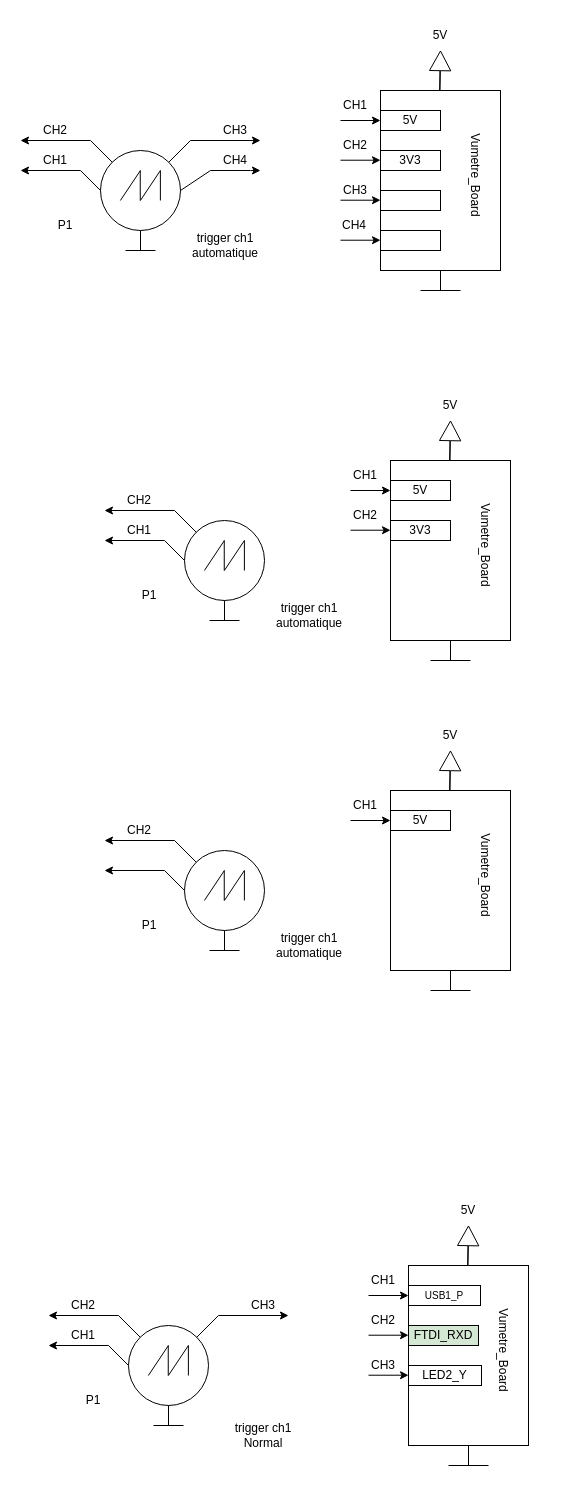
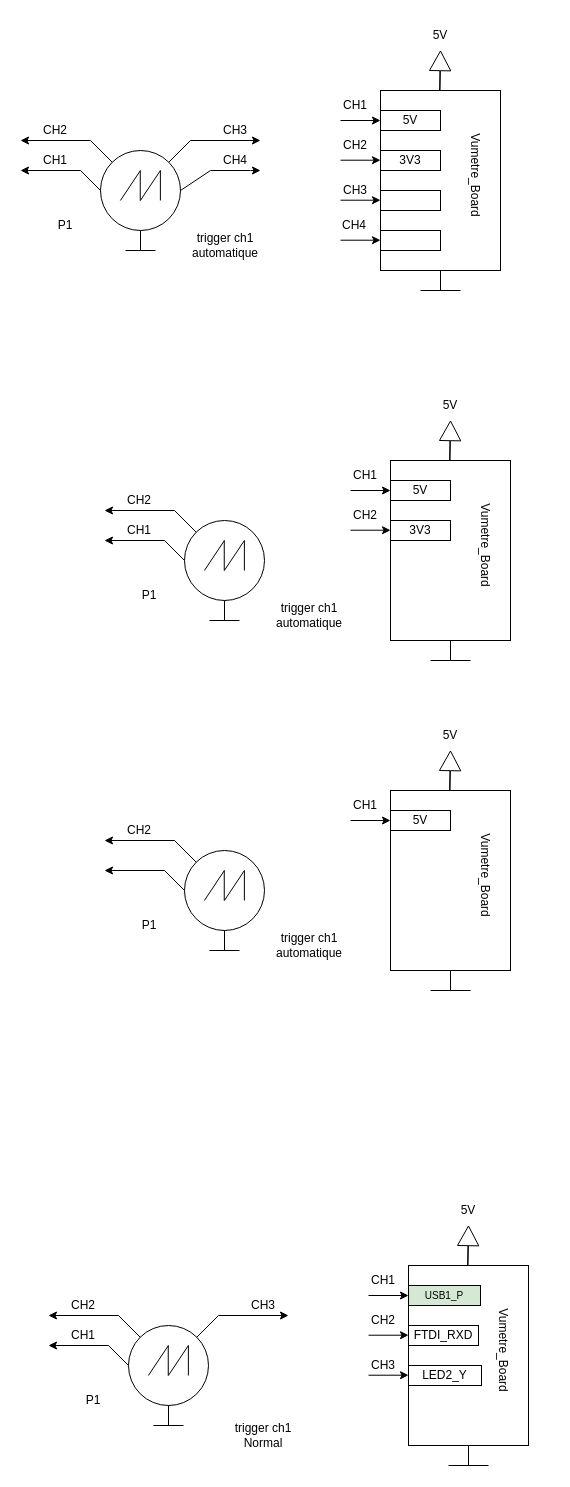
(445, 1296) -> (445, 1296)
(444, 1336) -> (444, 1336)
